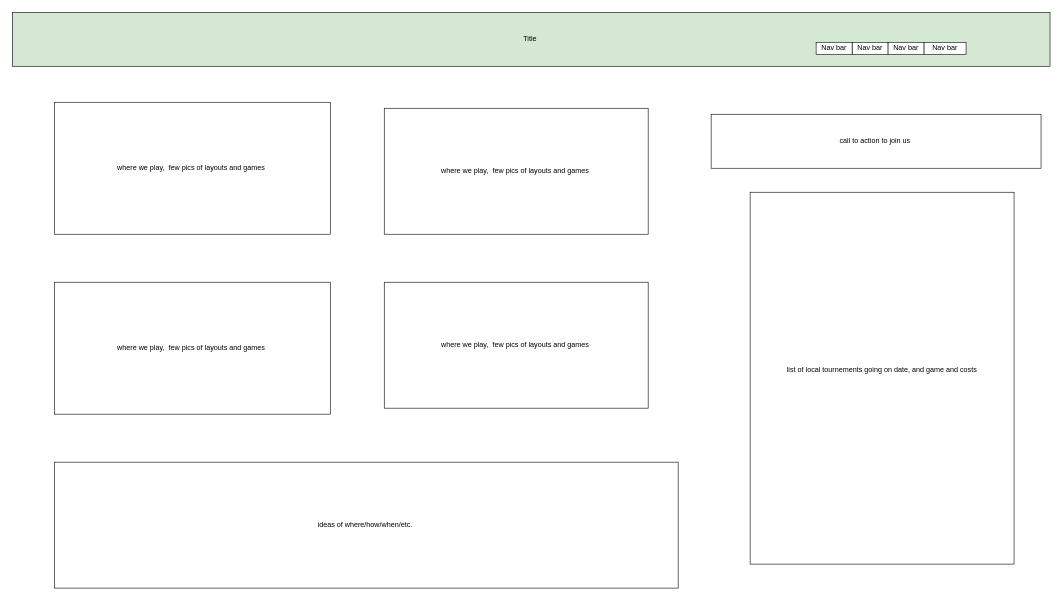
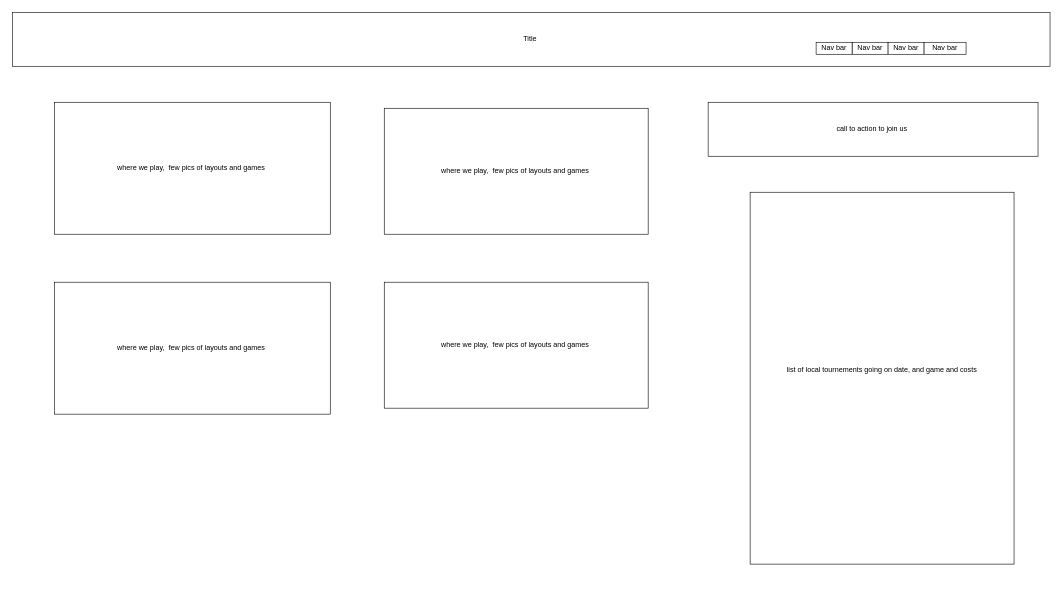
(531, 39) -> (531, 39)
(876, 141) -> (873, 129)
(366, 525) -> none
